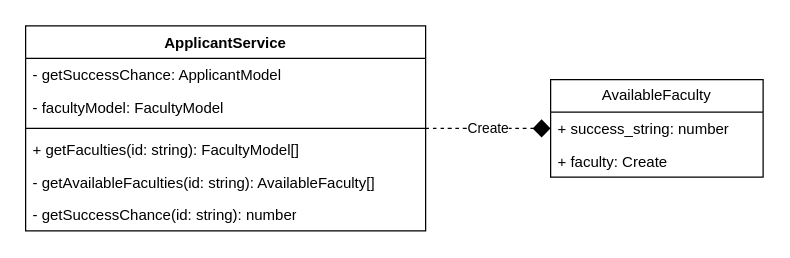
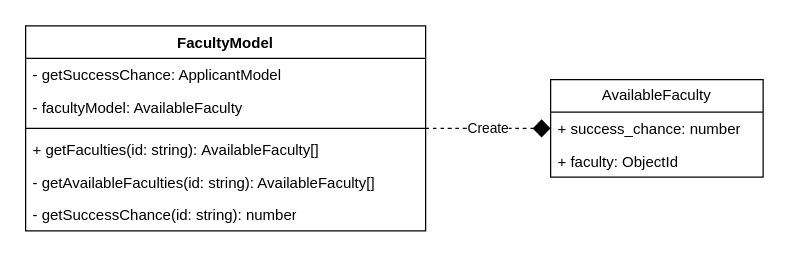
(226, 43) -> (226, 43)
(137, 108) -> (150, 108)
(651, 130) -> (653, 130)
(192, 151) -> (205, 151)
(622, 162) -> (630, 162)
